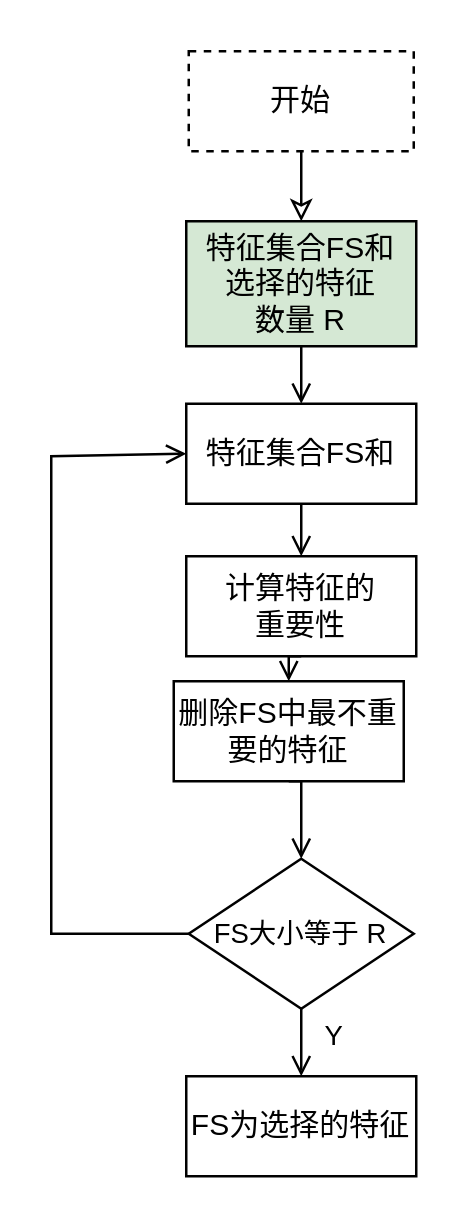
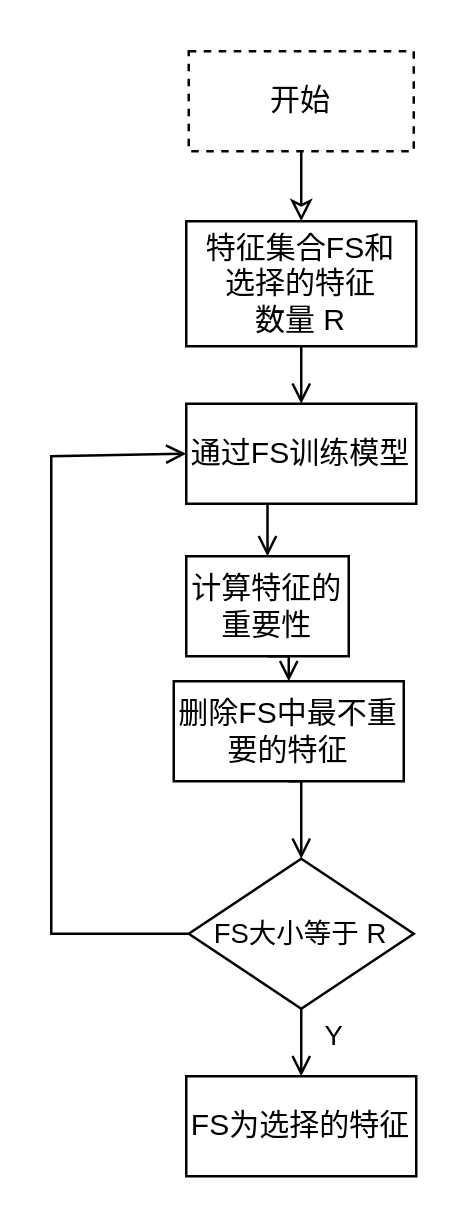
(301, 284) -> (301, 284)
(301, 454) -> (301, 454)
(301, 606) -> (268, 606)
